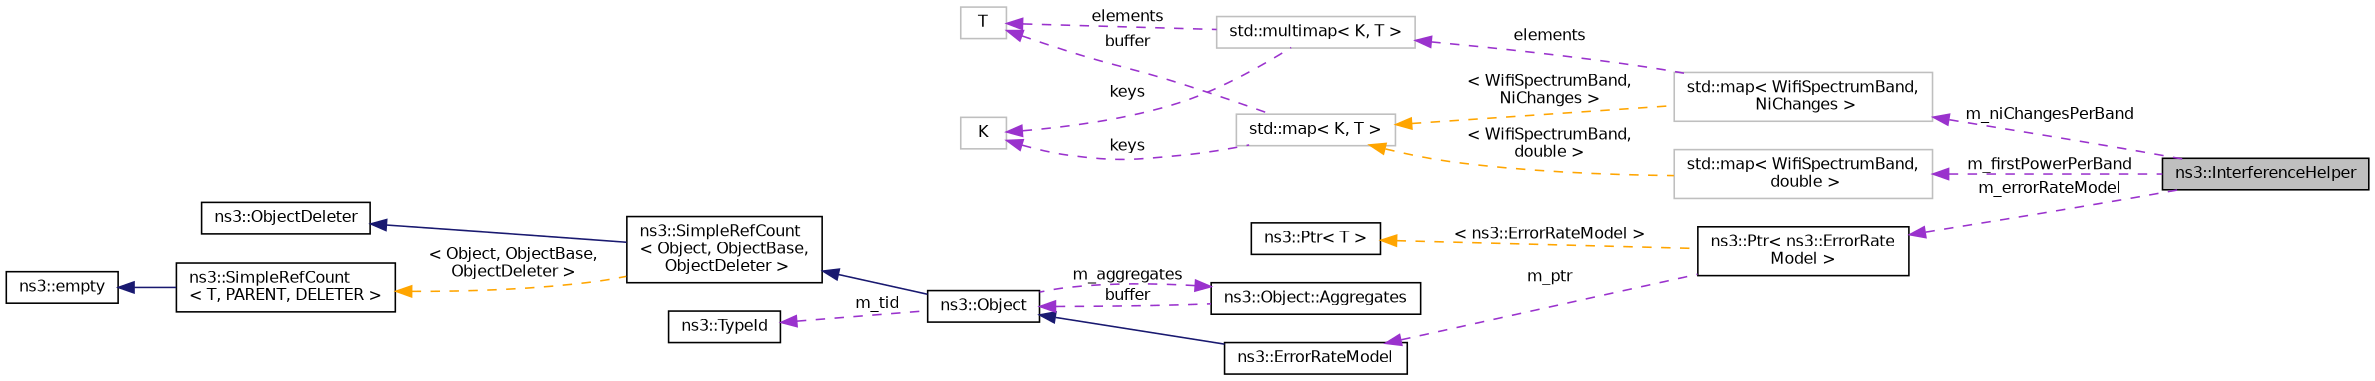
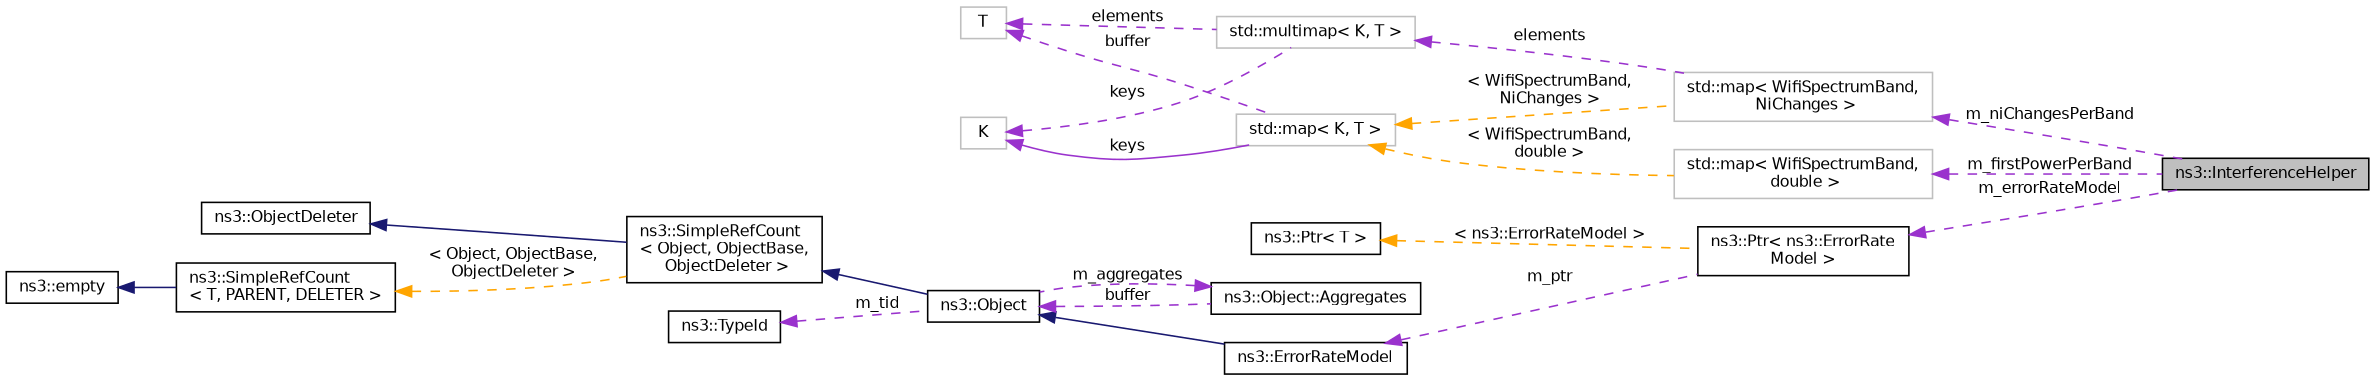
(1135, 159) -> (1135, 159)
